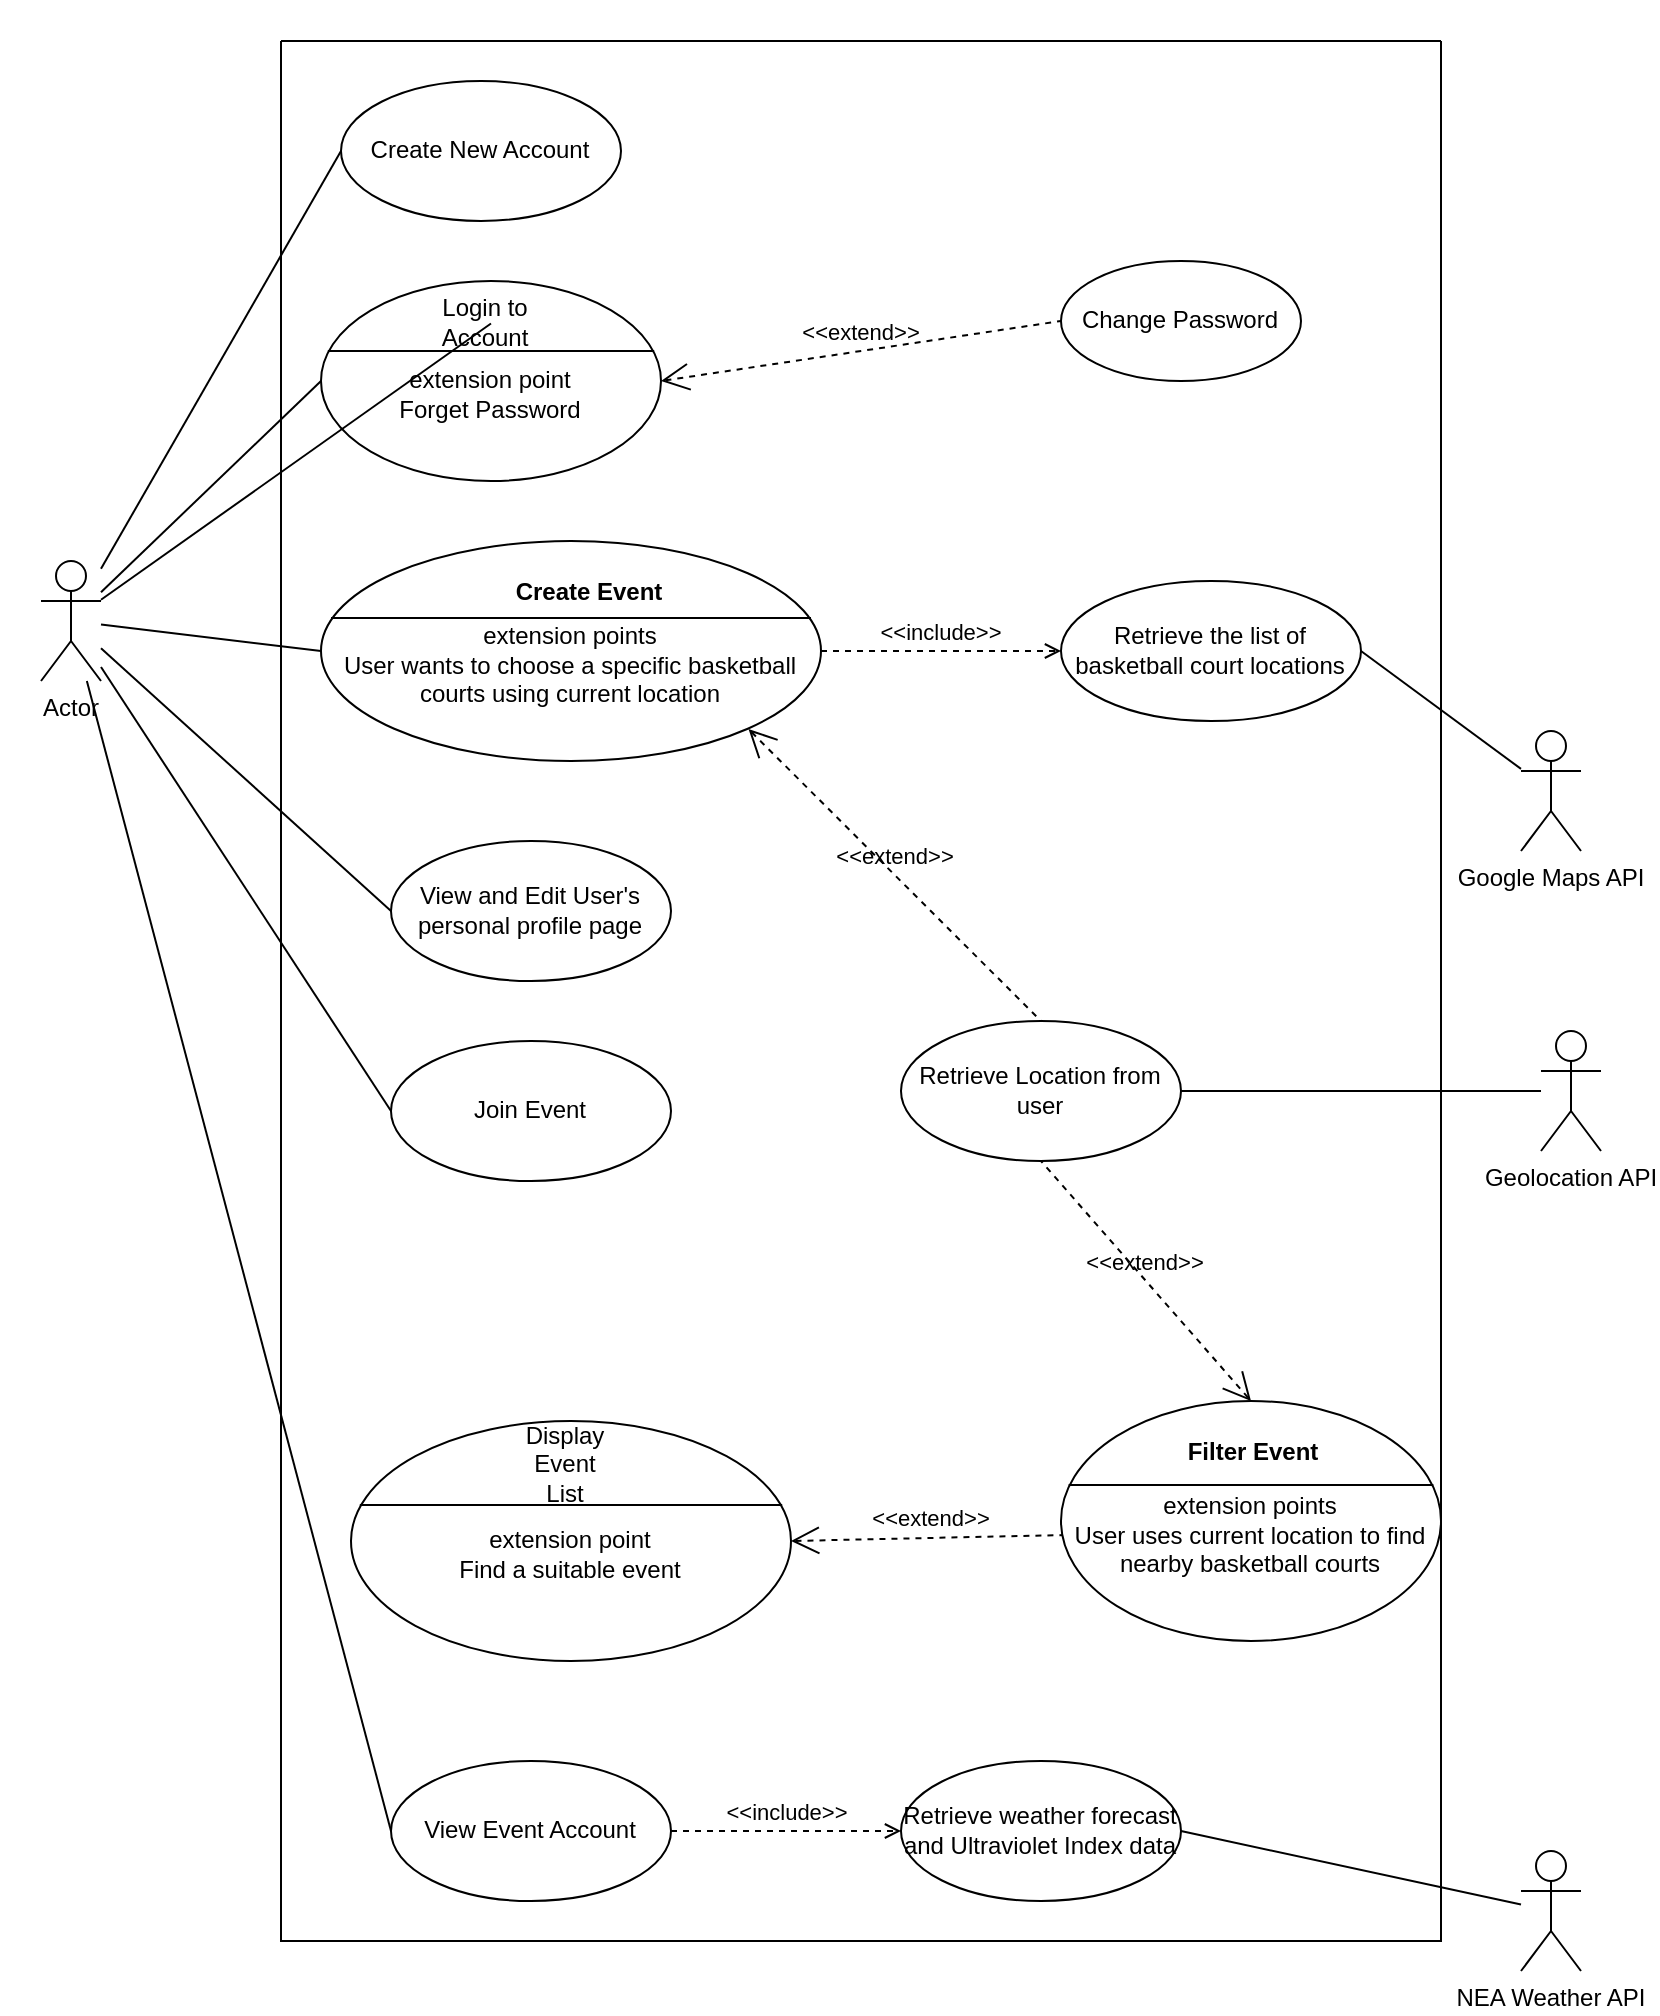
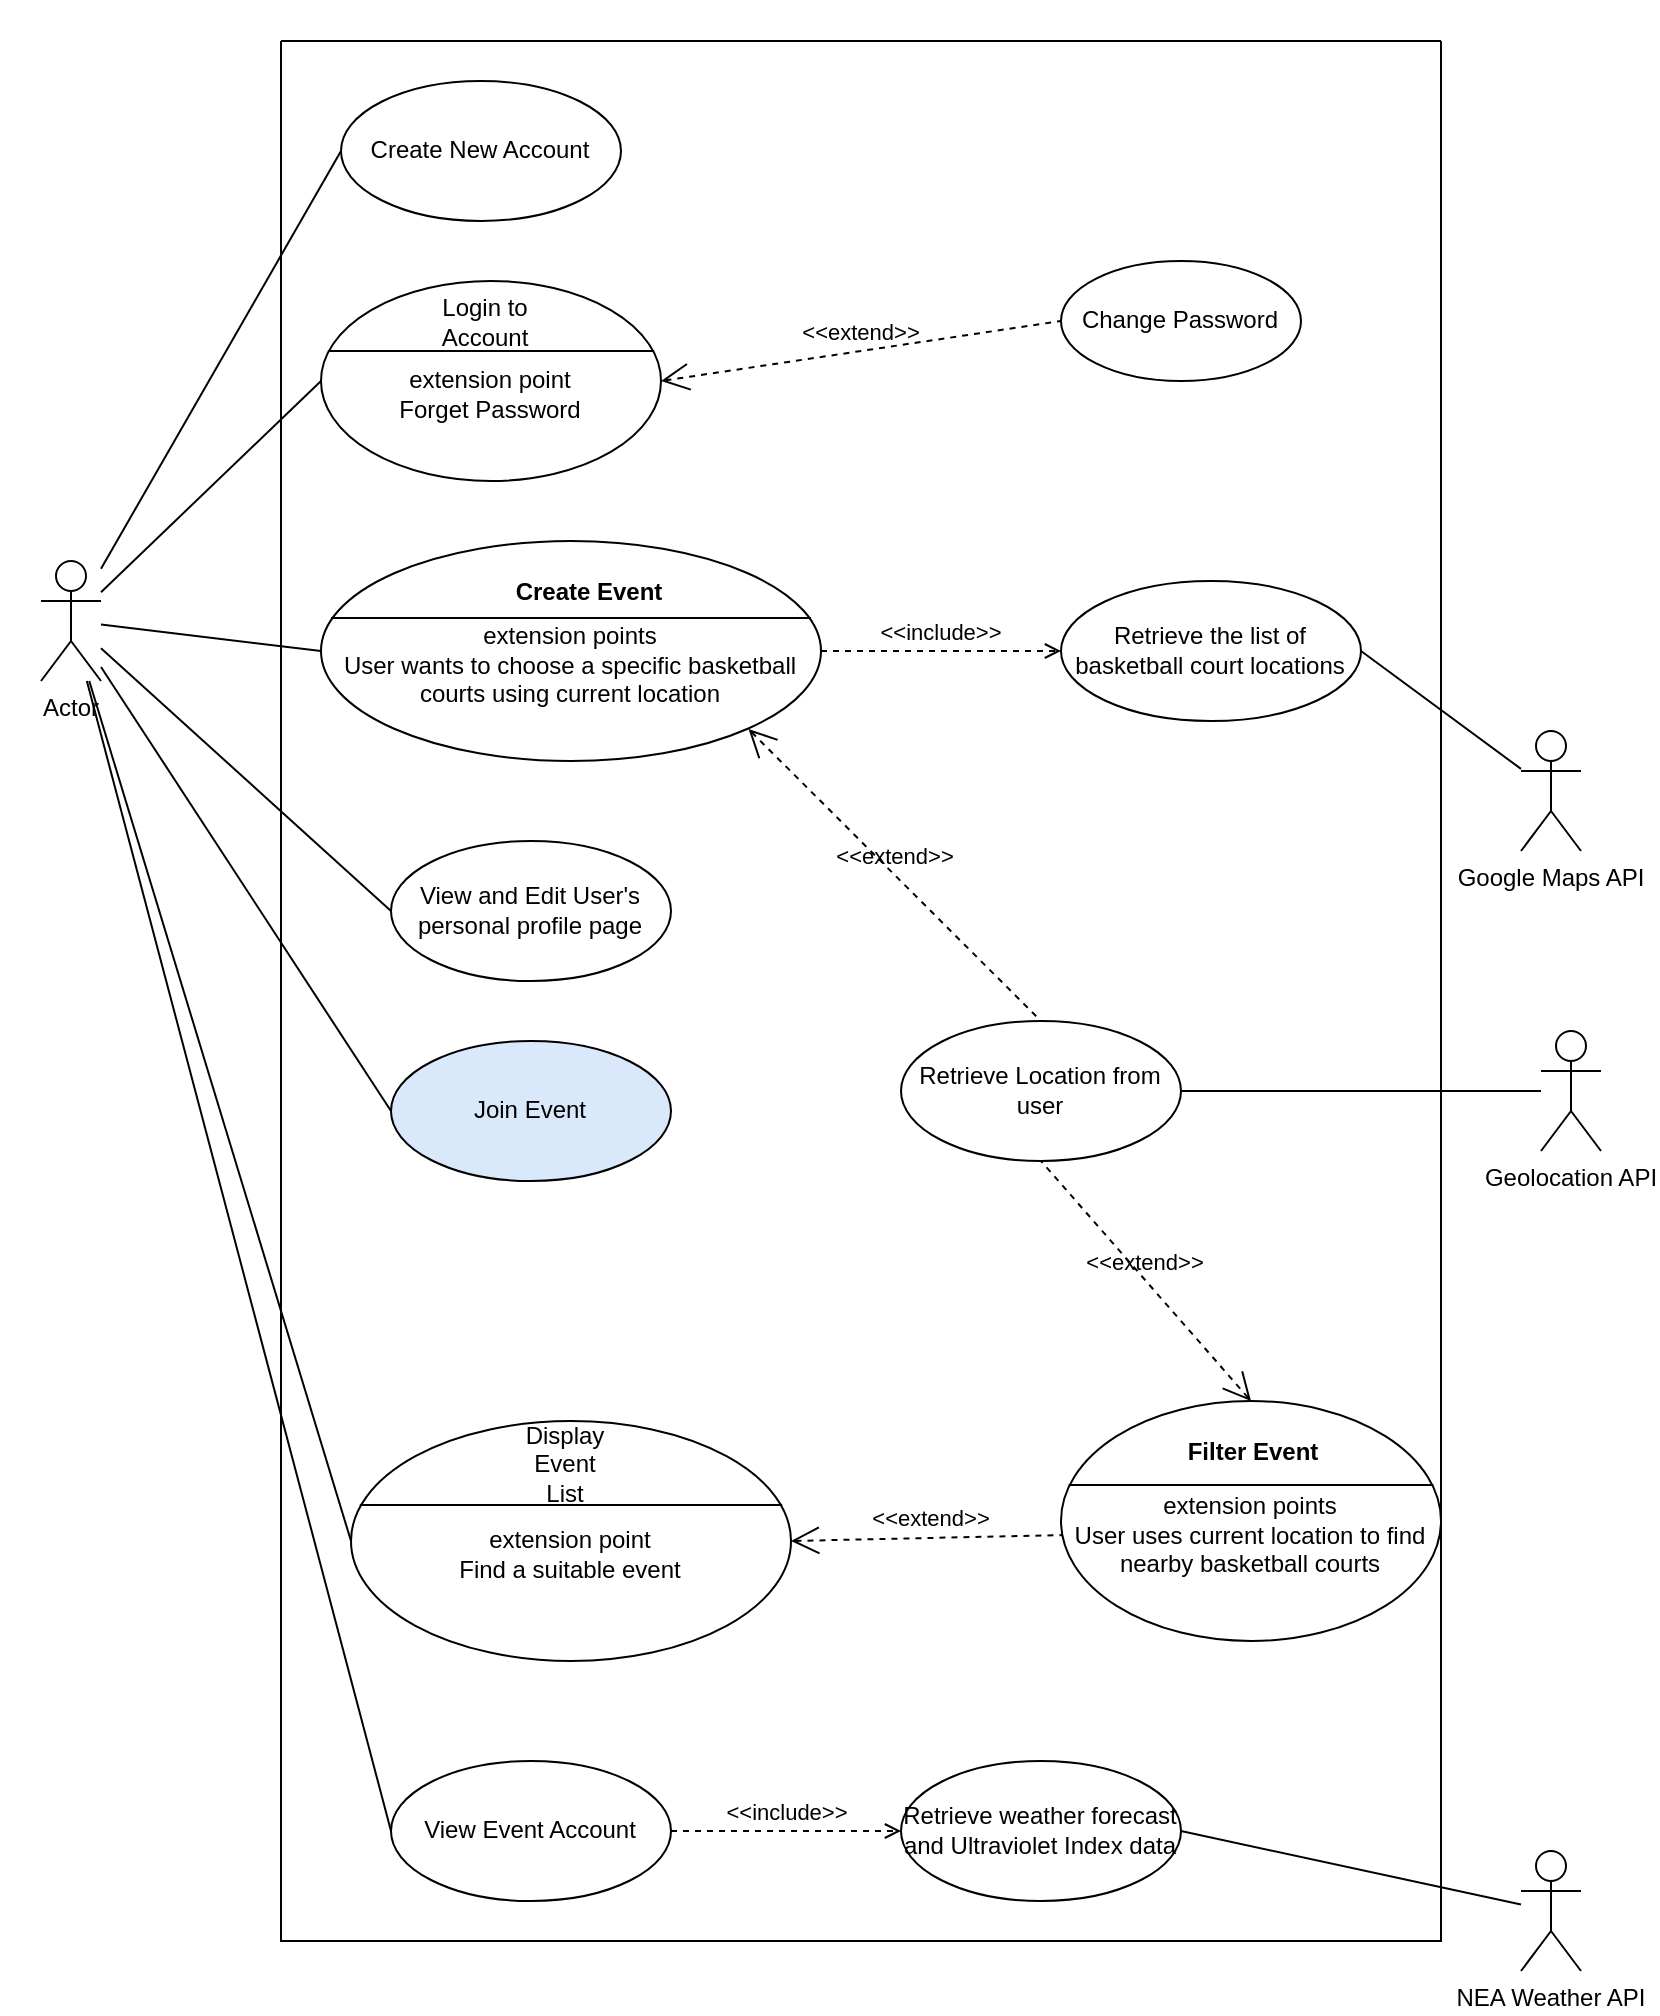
(190, 537) -> (185, 995)
(531, 1111) -> (531, 1111)
